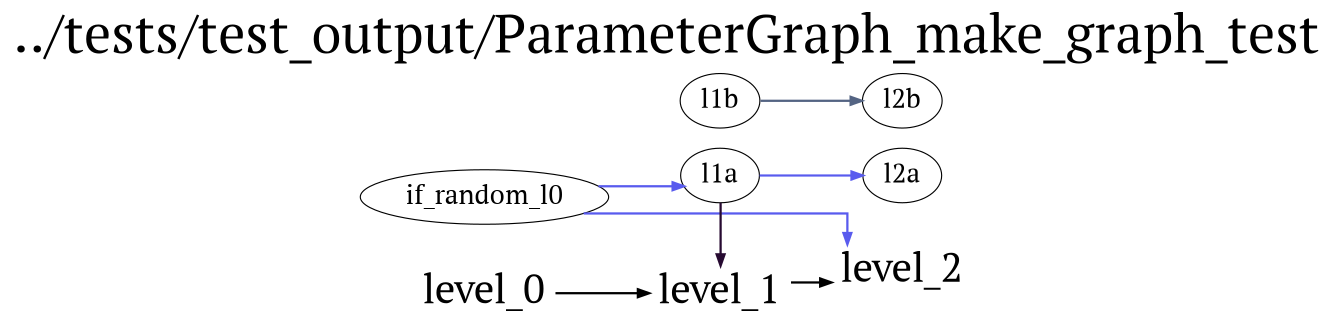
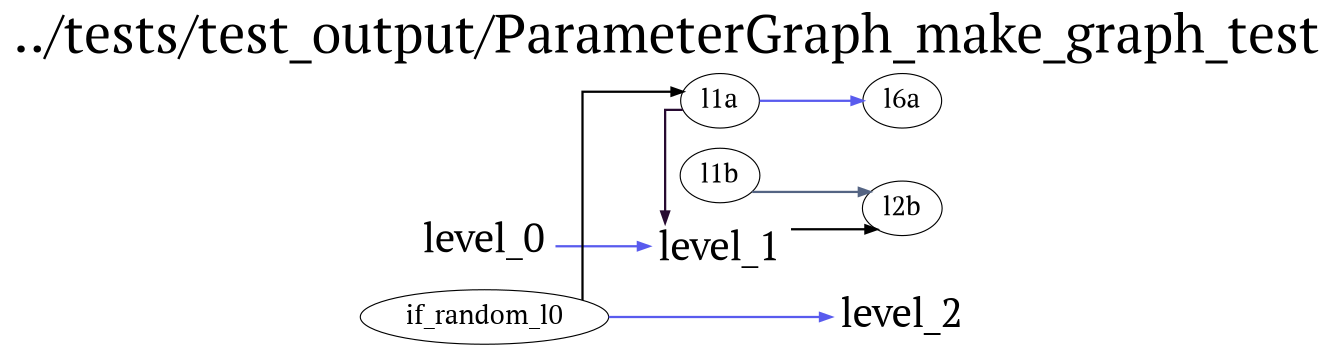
(902, 175) -> (902, 101)
(636, 186) -> (582, 151)
(806, 282) -> (828, 229)
(597, 293) -> (597, 246)
